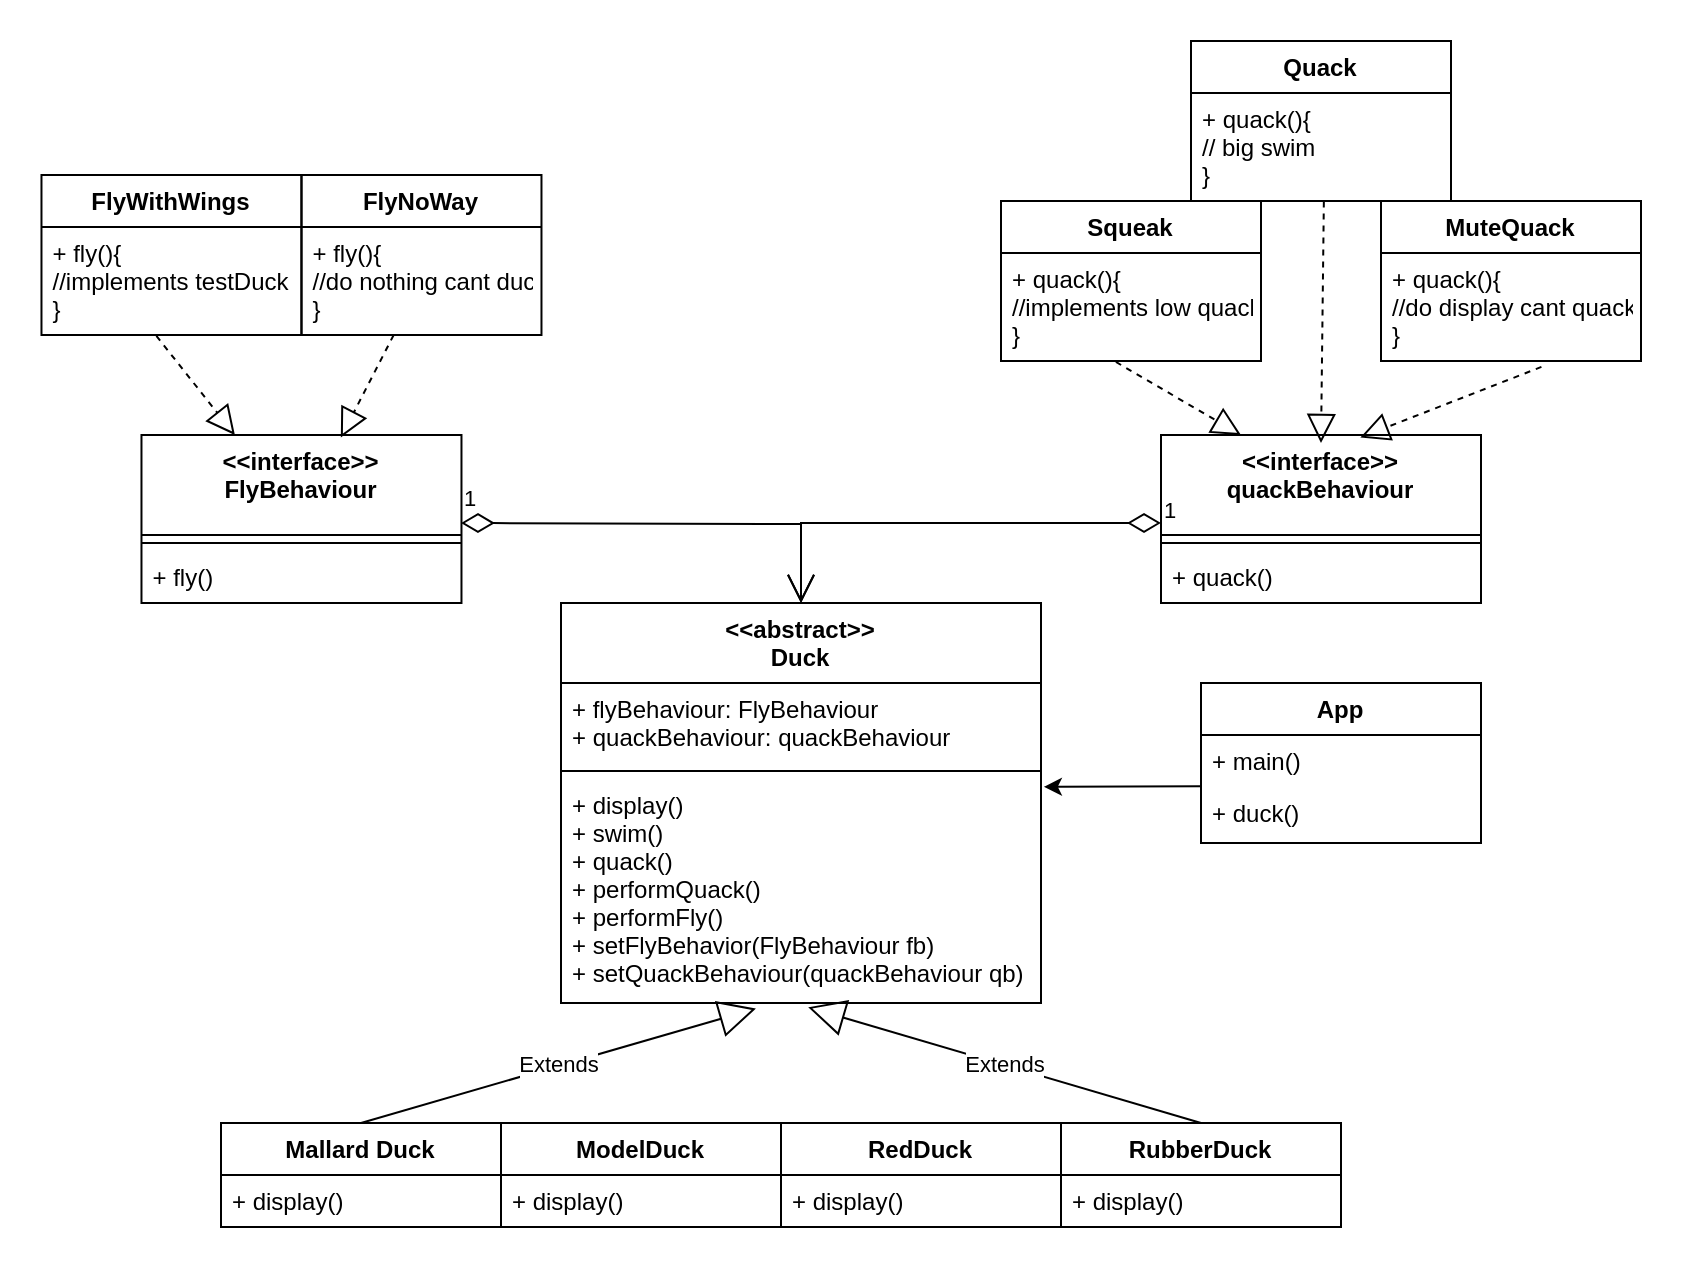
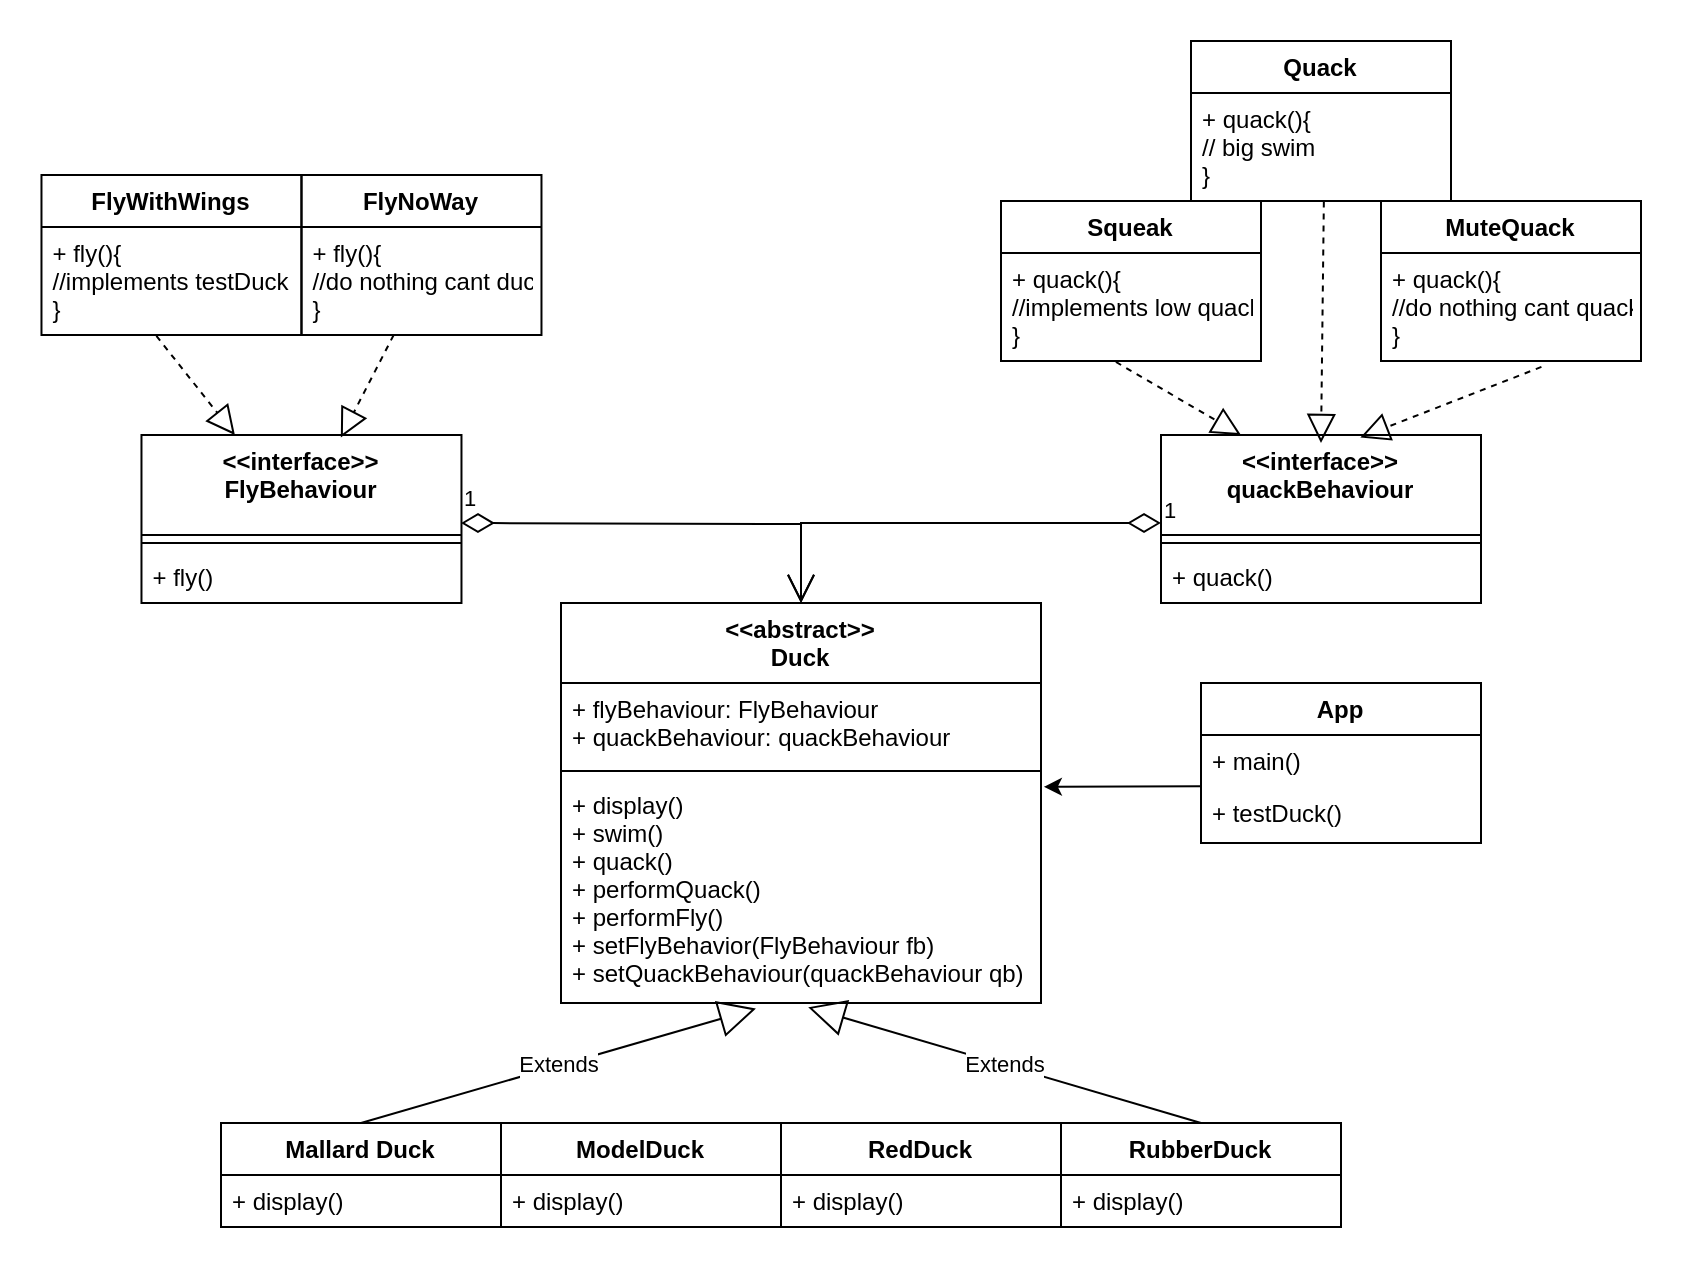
(1456, 280) -> (1456, 280)
(1263, 814) -> (1290, 814)
